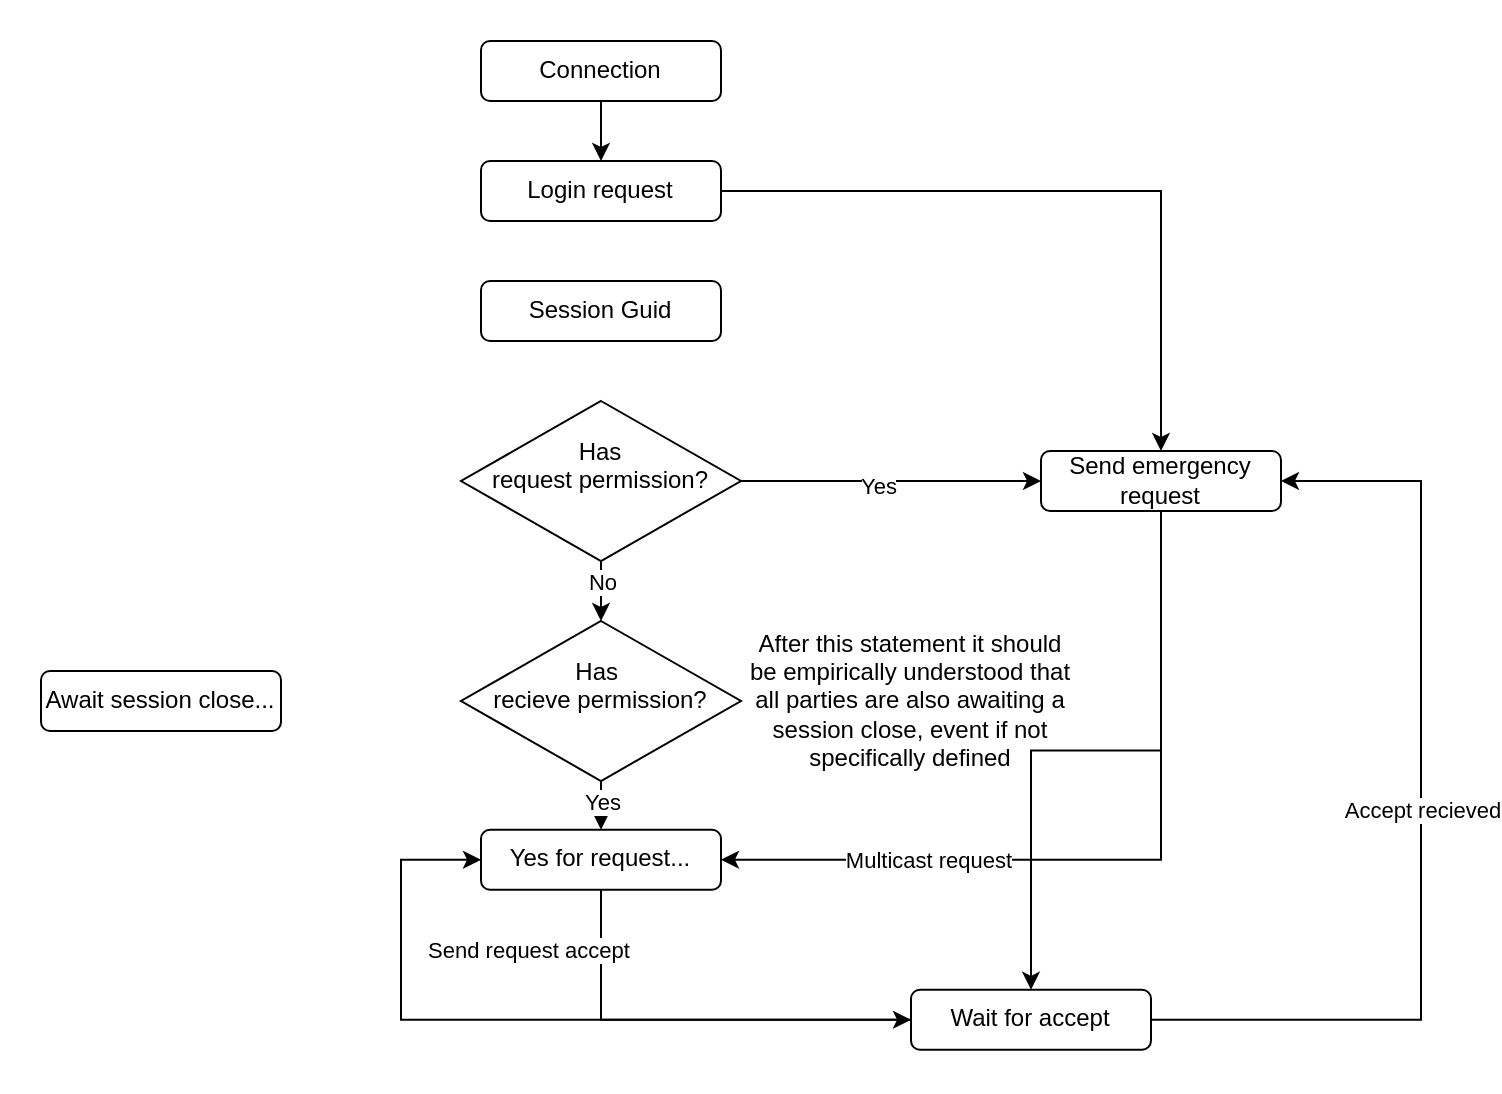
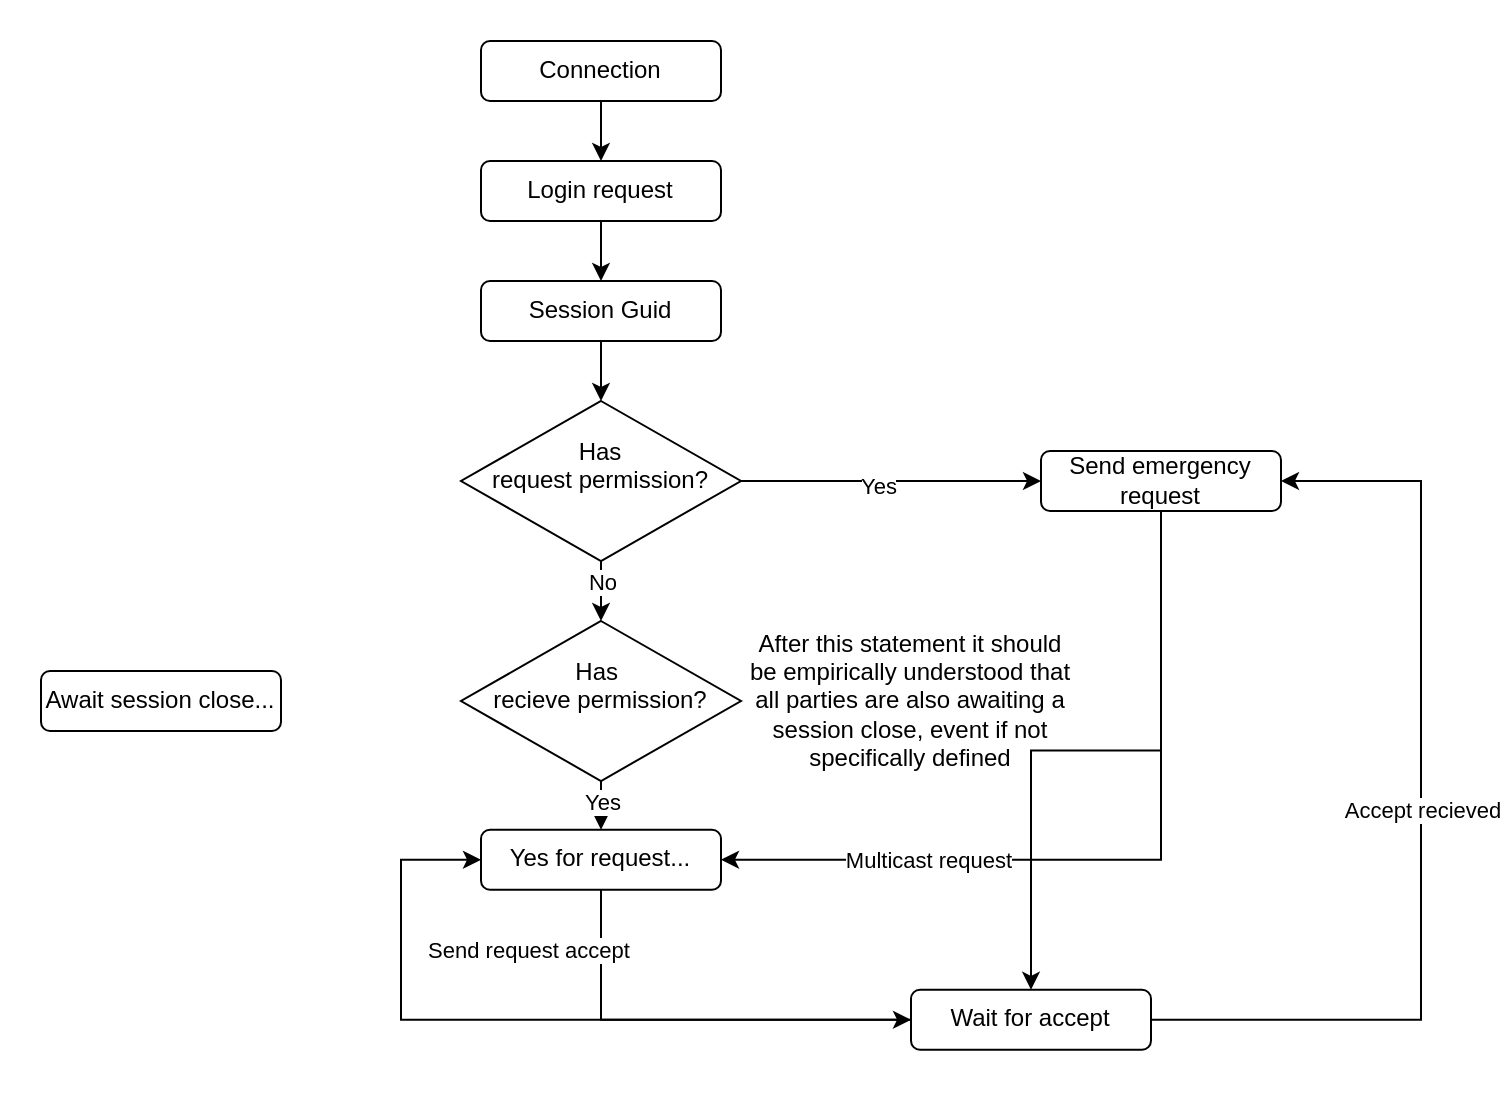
(1064, 191) -> (601, 258)
none -> (601, 378)
